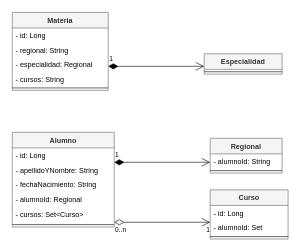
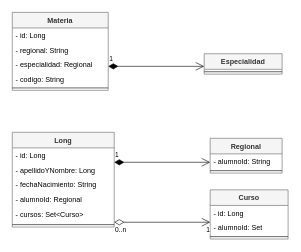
(44, 79) -> (43, 79)
(63, 140) -> (63, 140)
(59, 170) -> (56, 170)
